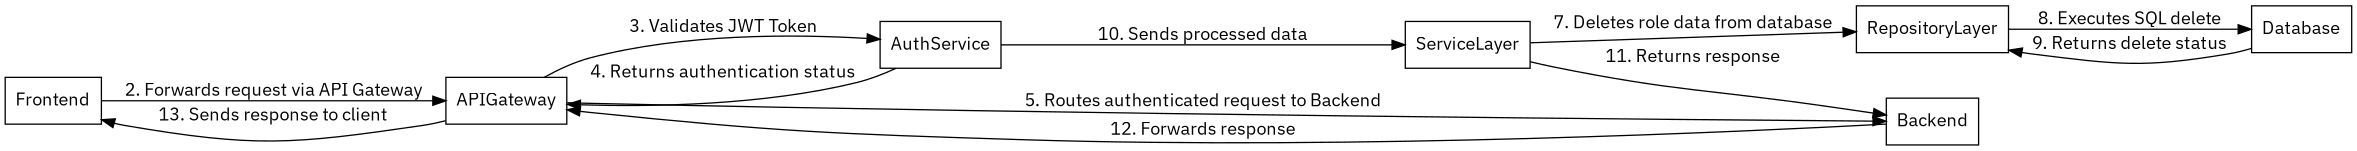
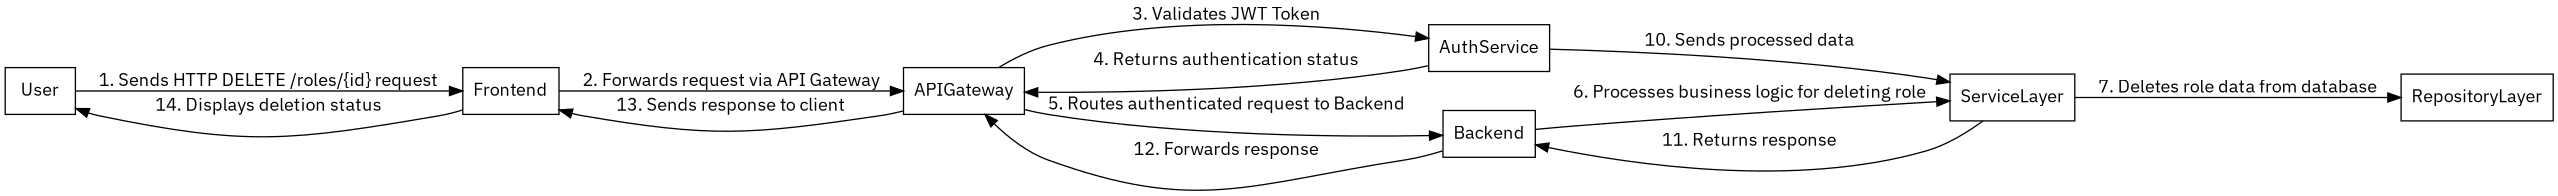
(2302, 29) -> none
none -> (40, 91)
none -> (1736, 114)
